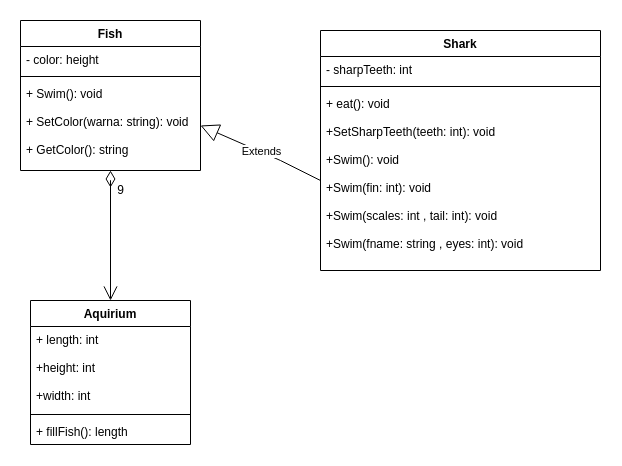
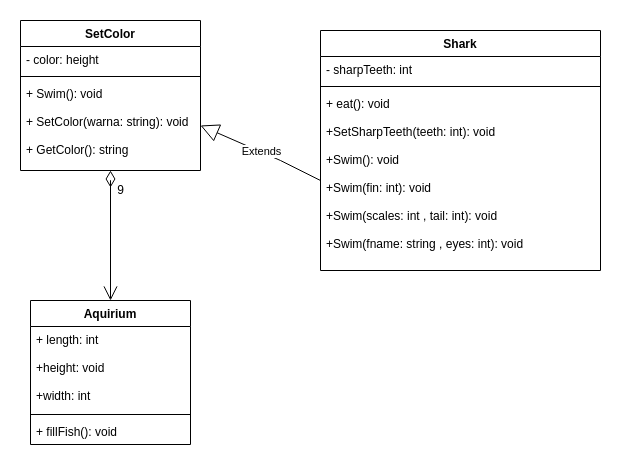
(110, 34) -> (110, 34)
(72, 340) -> (72, 340)
(91, 432) -> (84, 432)
